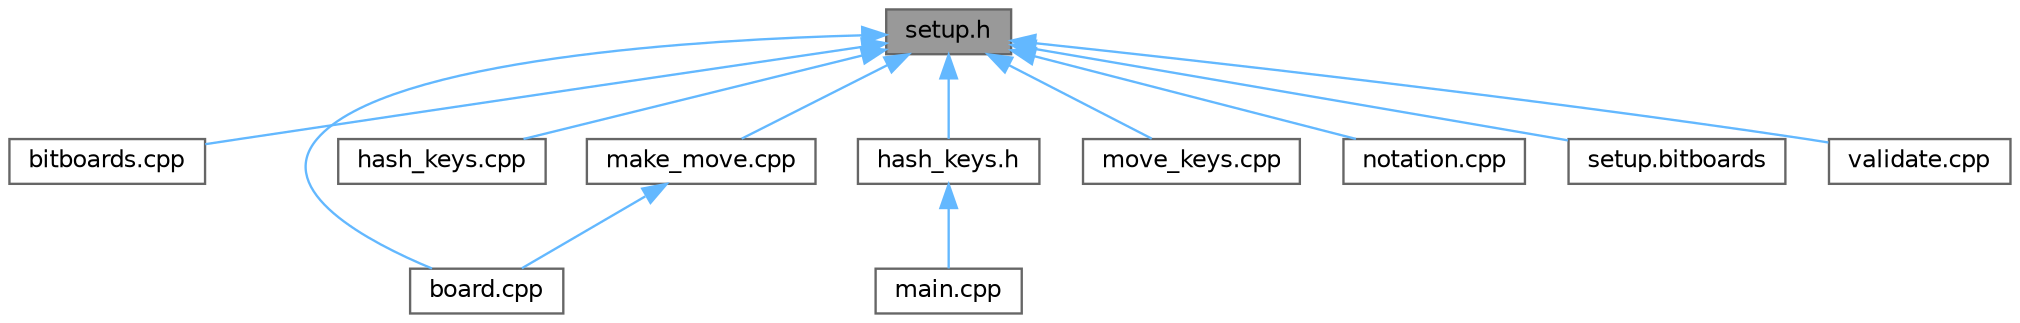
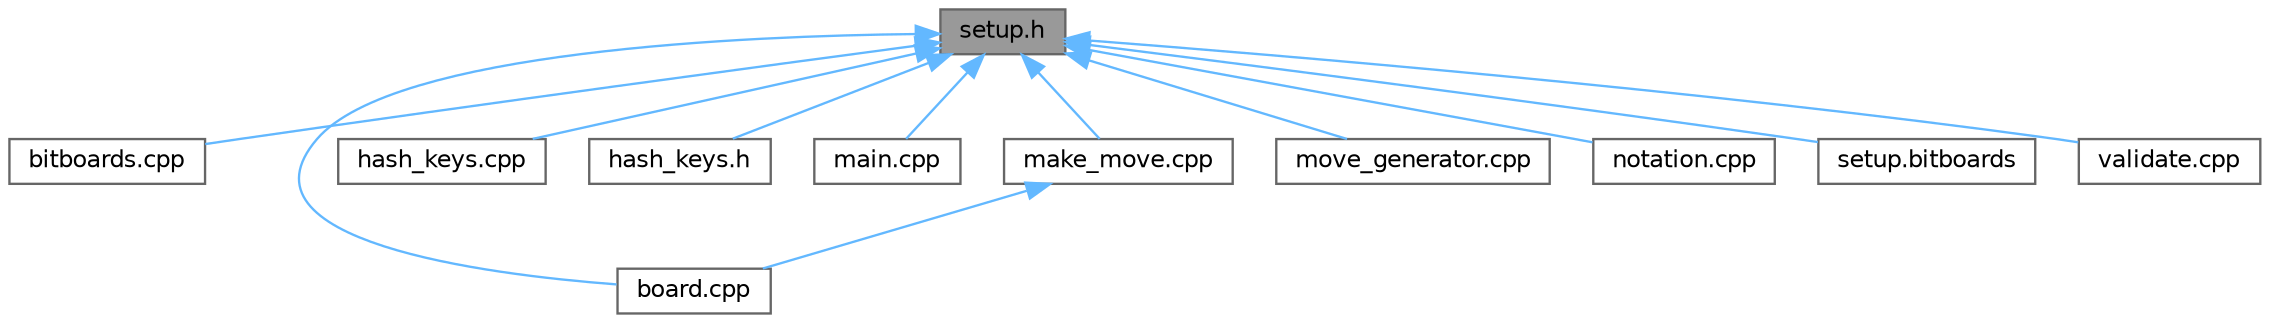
(1191, 161) -> (1413, 161)
(949, 238) -> (937, 106)
